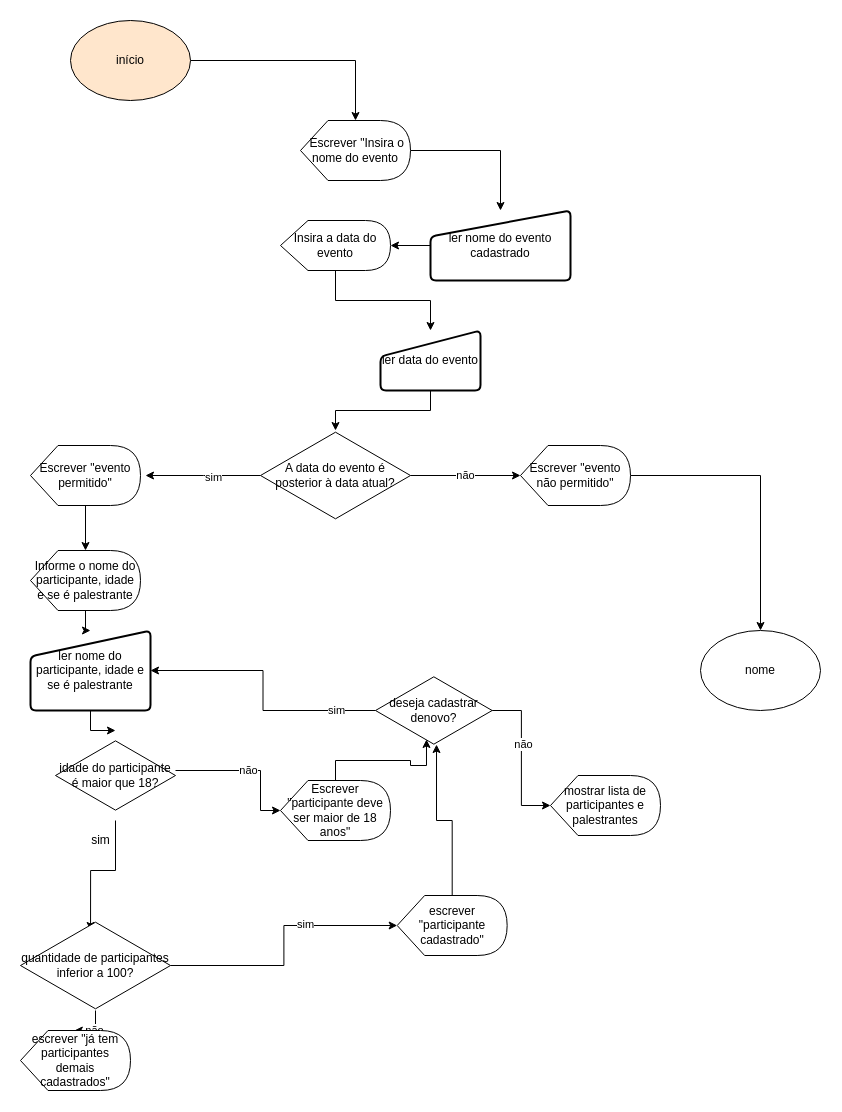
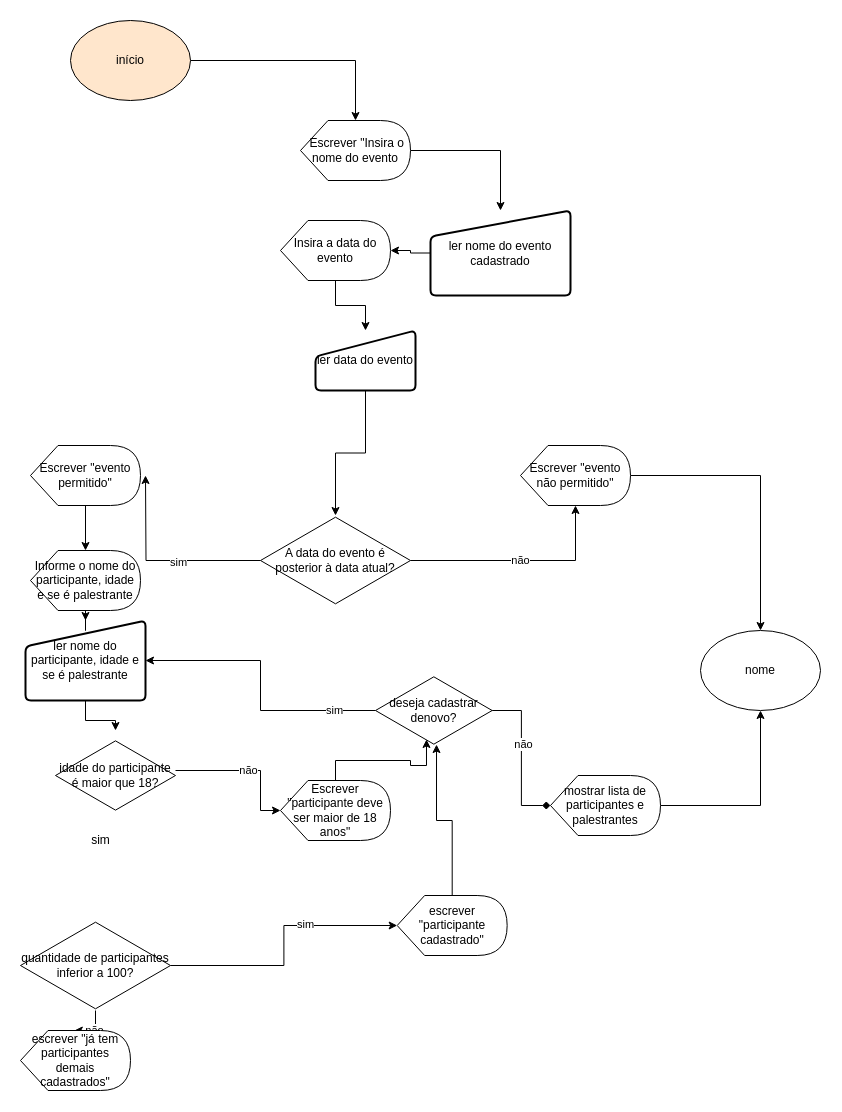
(336, 246) -> (336, 251)
(501, 246) -> (501, 253)
(431, 361) -> (366, 361)
(336, 476) -> (336, 561)
(91, 671) -> (86, 661)
(542, 806) -> (541, 806)
none -> (755, 806)
(102, 871) -> none
